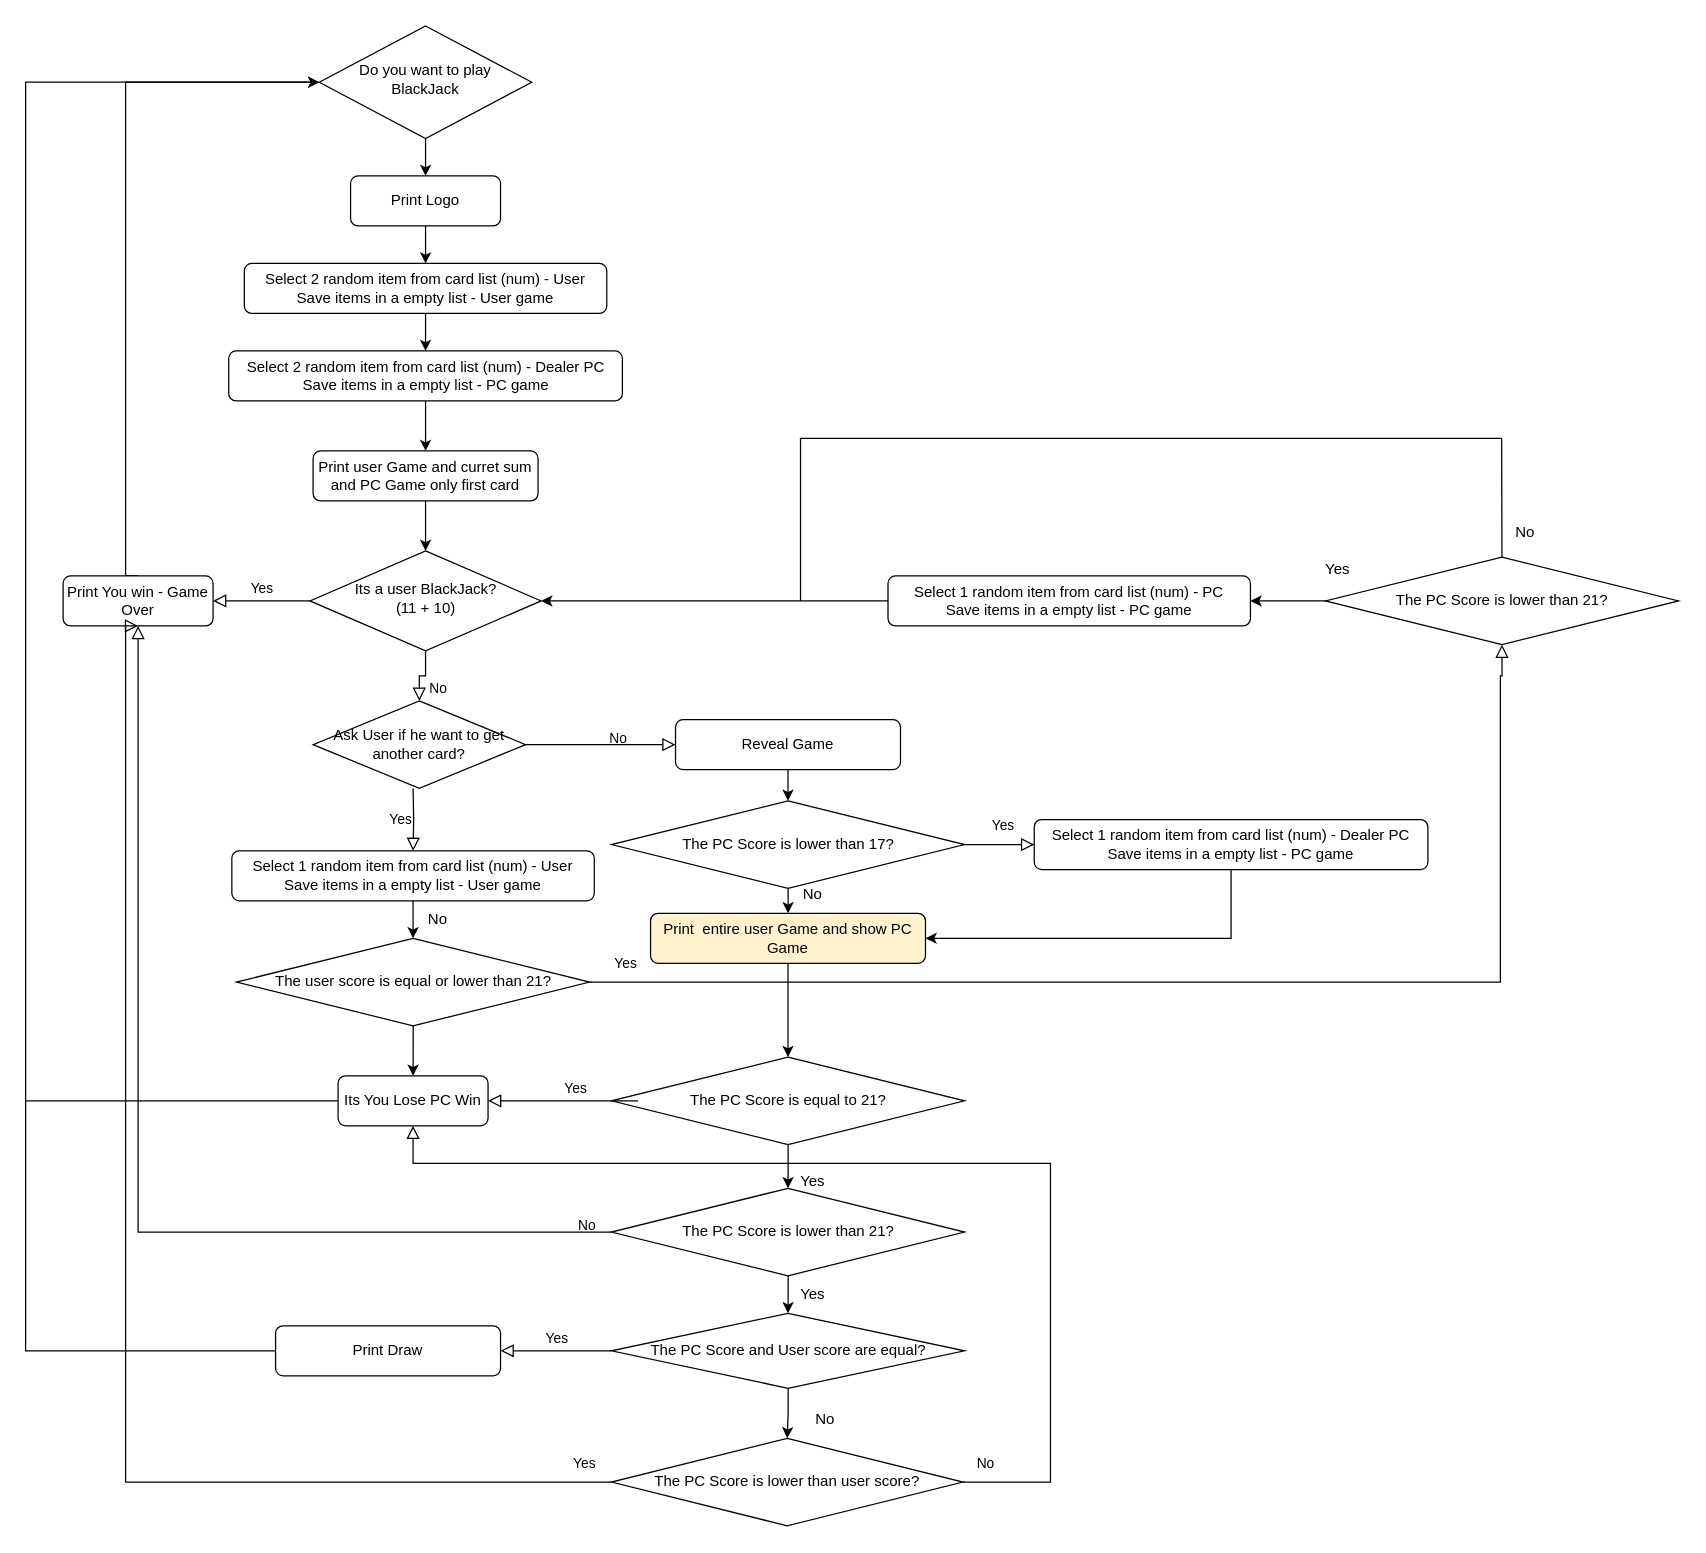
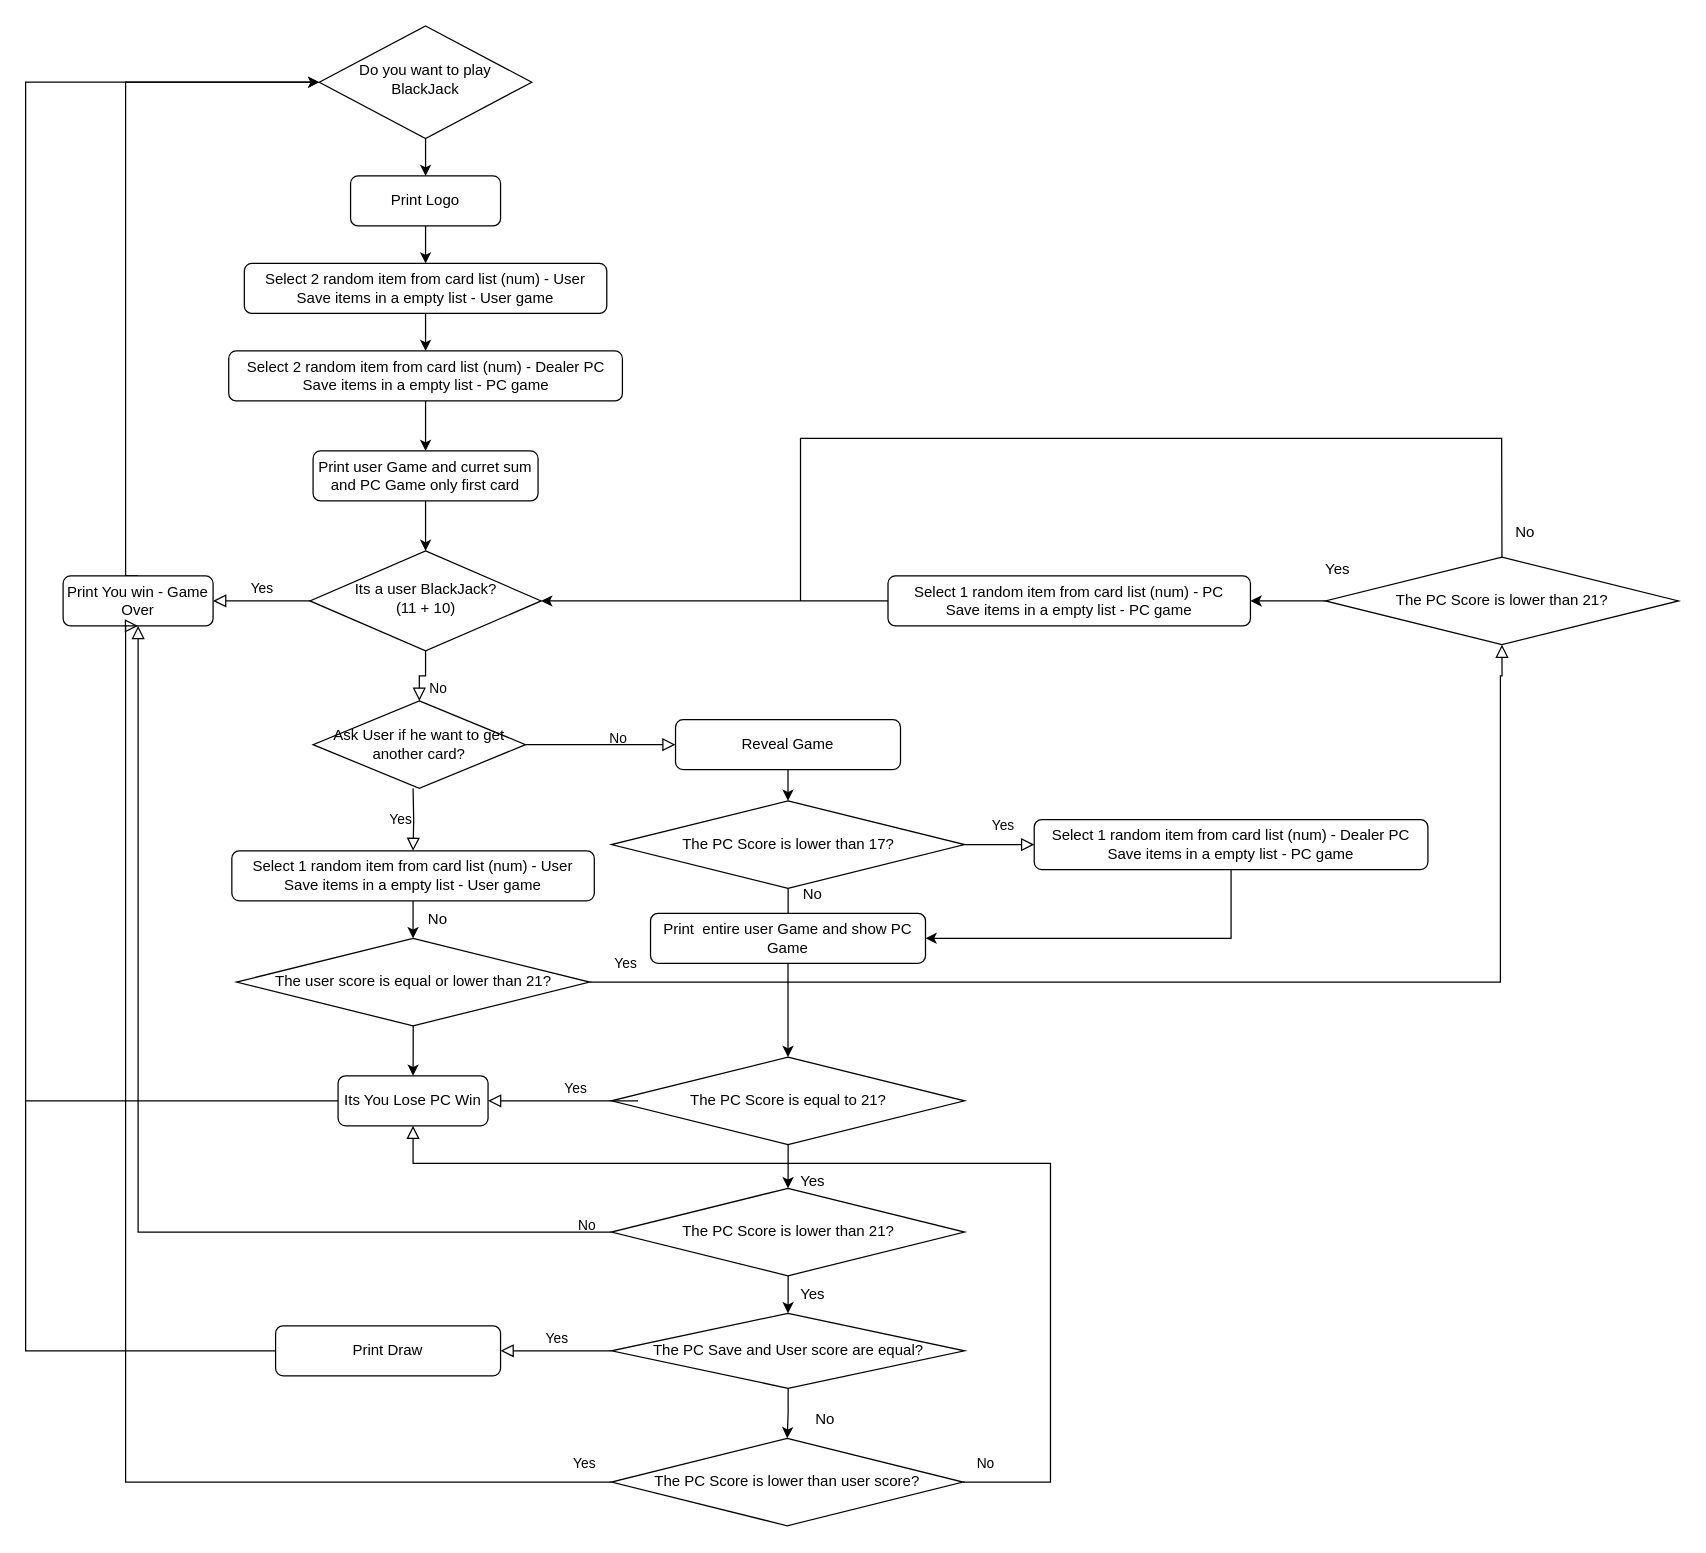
(788, 903) -> (788, 906)
(788, 938) -> (788, 938)
(789, 1351) -> (789, 1351)
